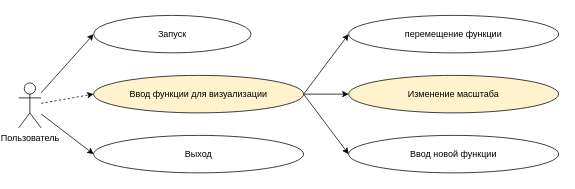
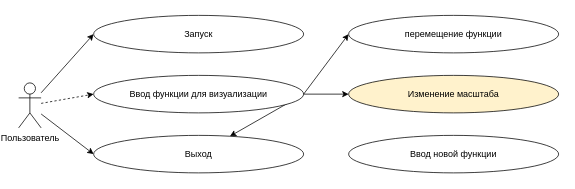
(172, 34) -> (198, 34)
(198, 94) -> (198, 94)
(325, 123) -> (259, 119)
